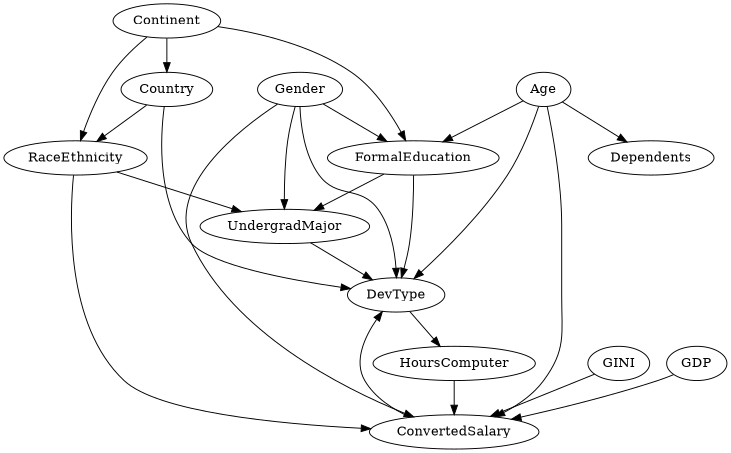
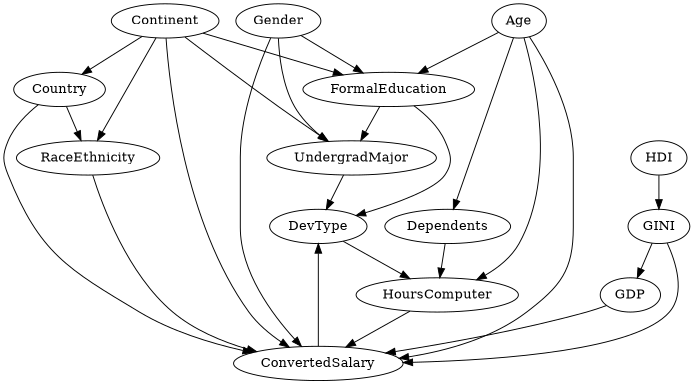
none -> (659, 158)
(339, 189) -> none
(175, 190) -> (245, 82)
(491, 197) -> (540, 165)
none -> (196, 202)
(210, 255) -> (70, 266)
none -> (443, 256)
none -> (647, 256)
